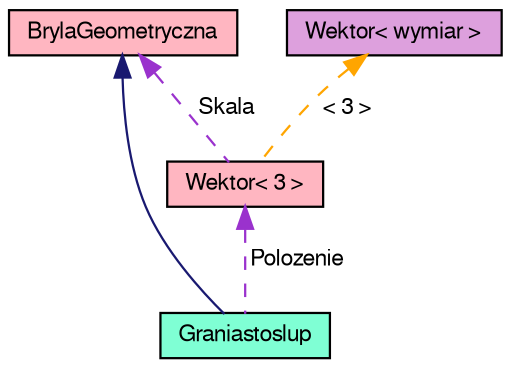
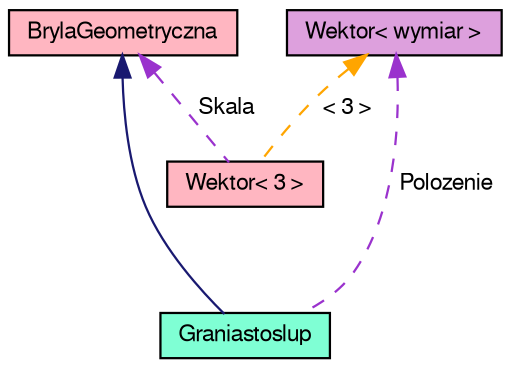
(245, 272) -> (382, 211)
